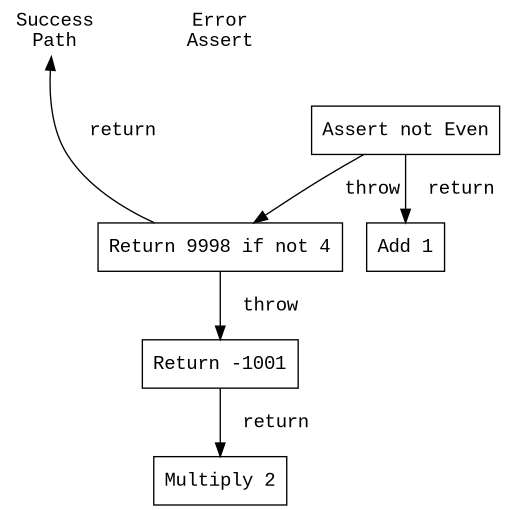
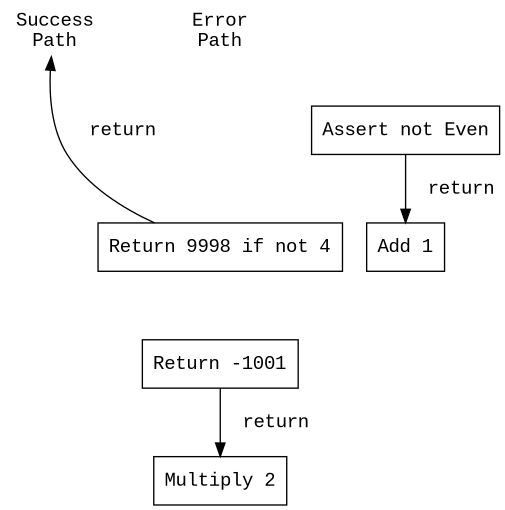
(220, 31) -> (220, 31)
(314, 184) -> none
(220, 299) -> none
